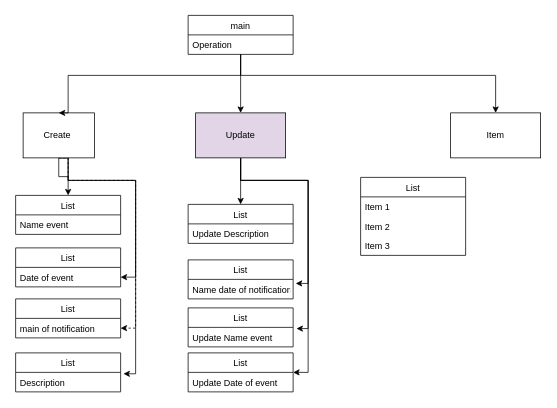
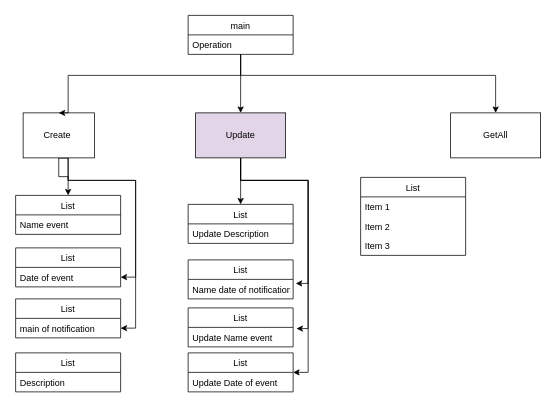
(495, 135) -> (495, 135)
(129, 328) -> (129, 328)
(135, 355) -> none
